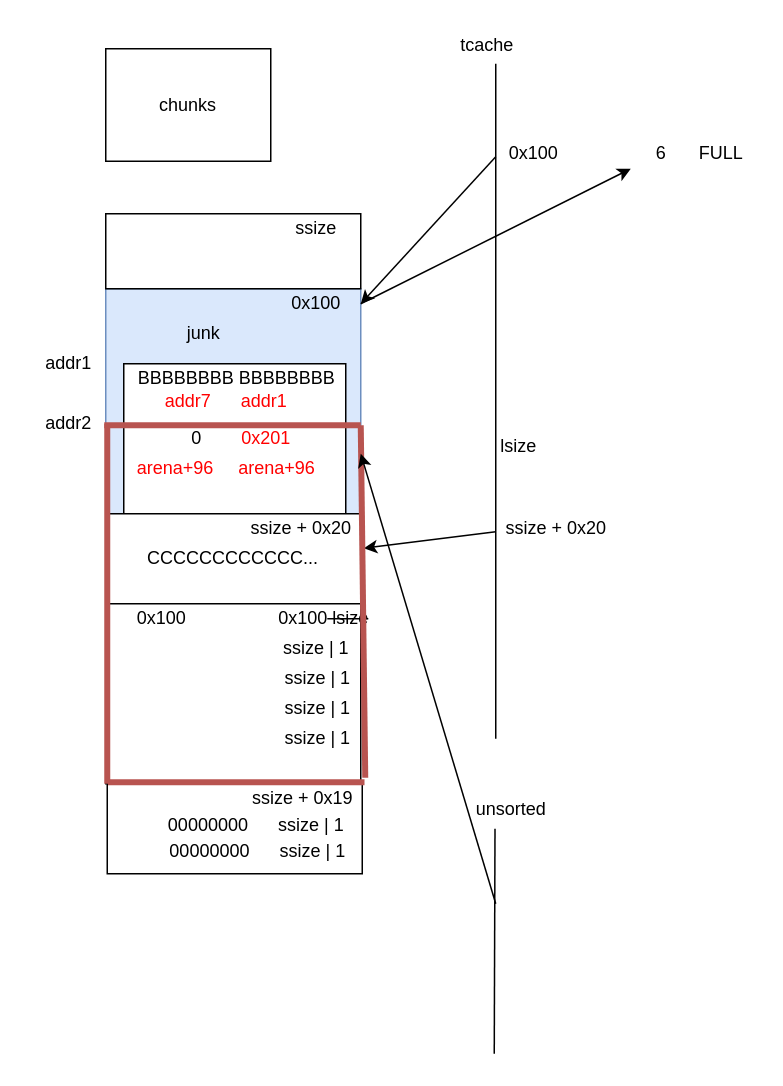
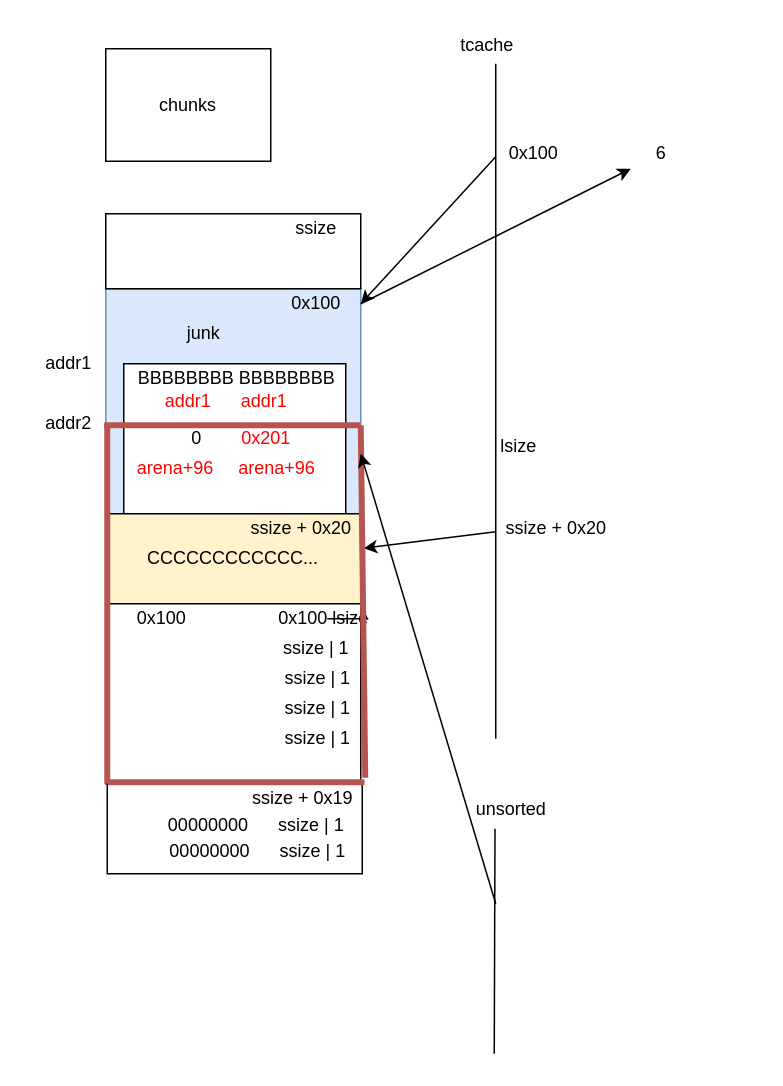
(721, 154) -> none
(227, 401) -> (227, 401)
(233, 559) -> (233, 559)
